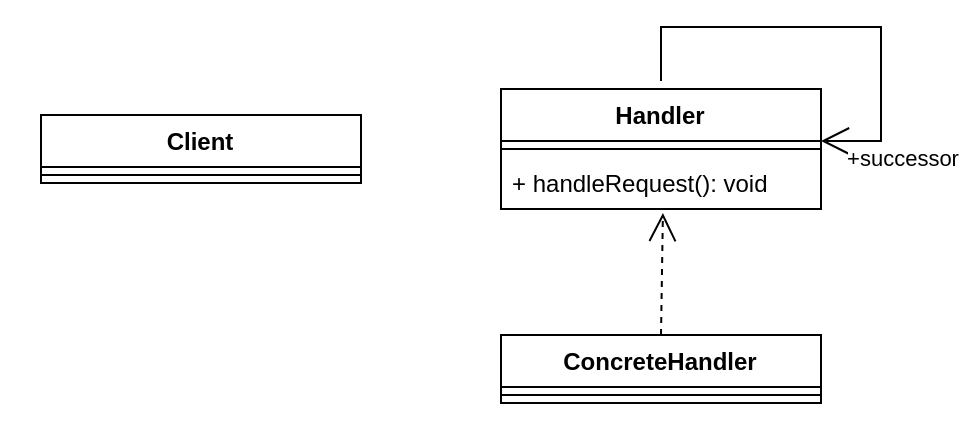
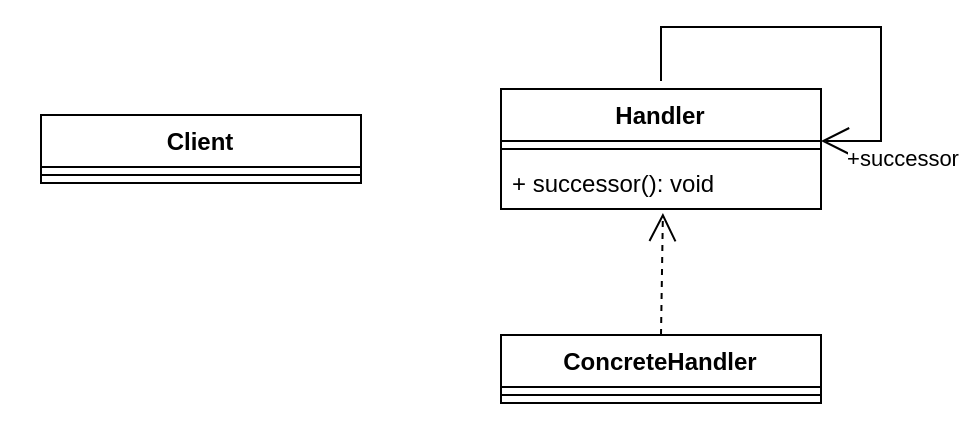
(652, 185) -> (628, 185)
